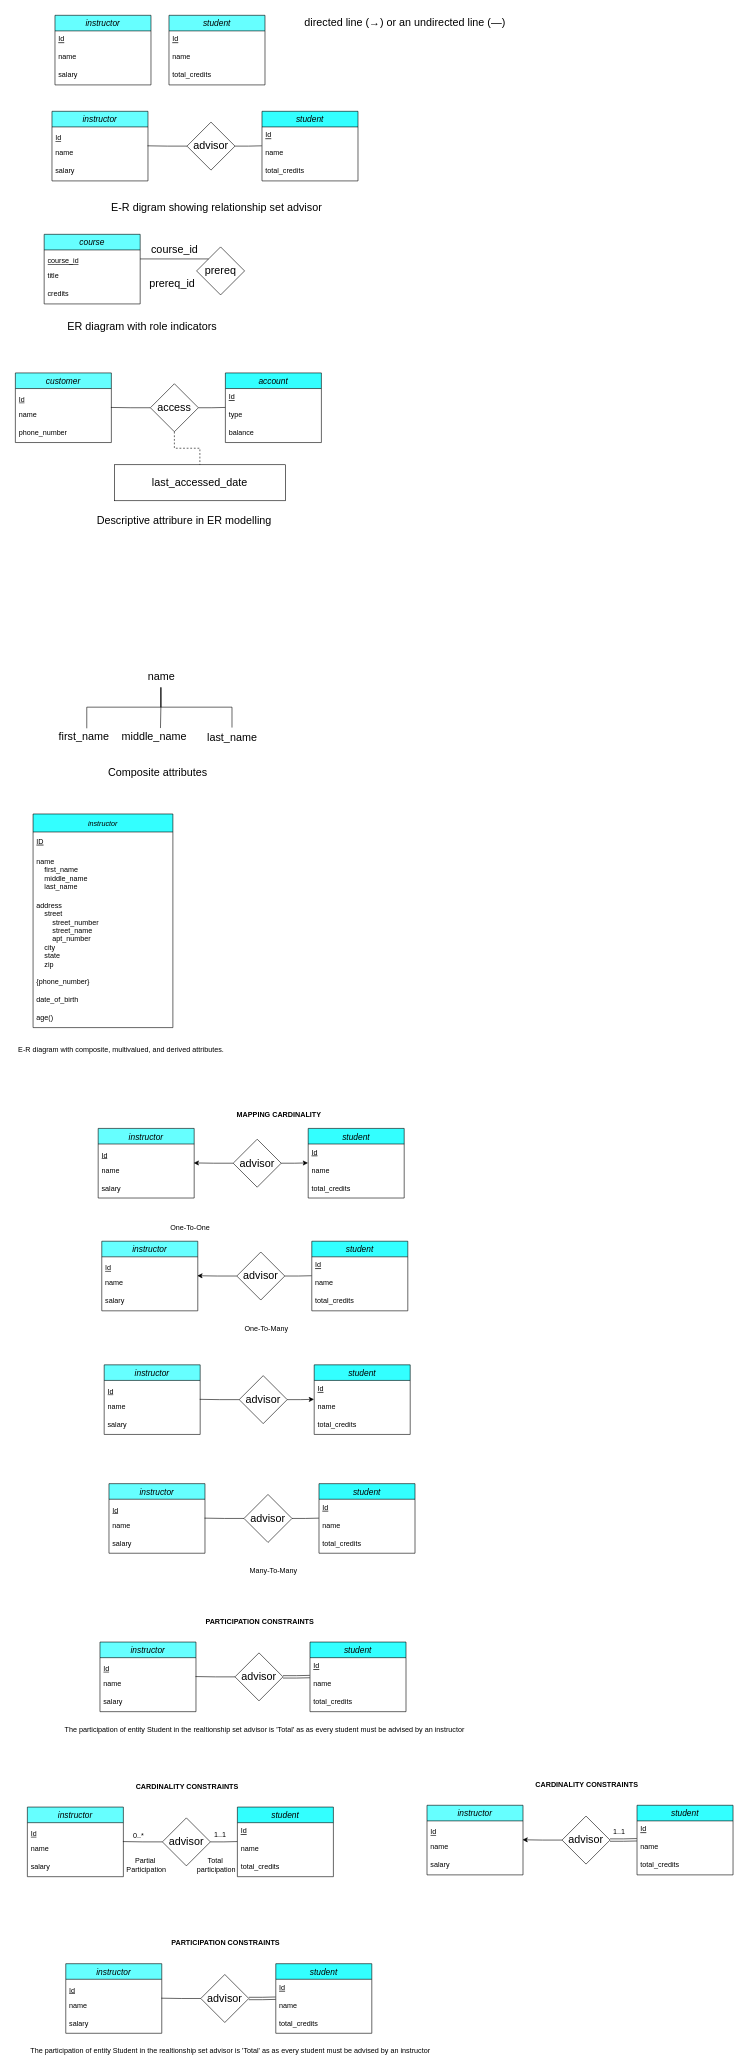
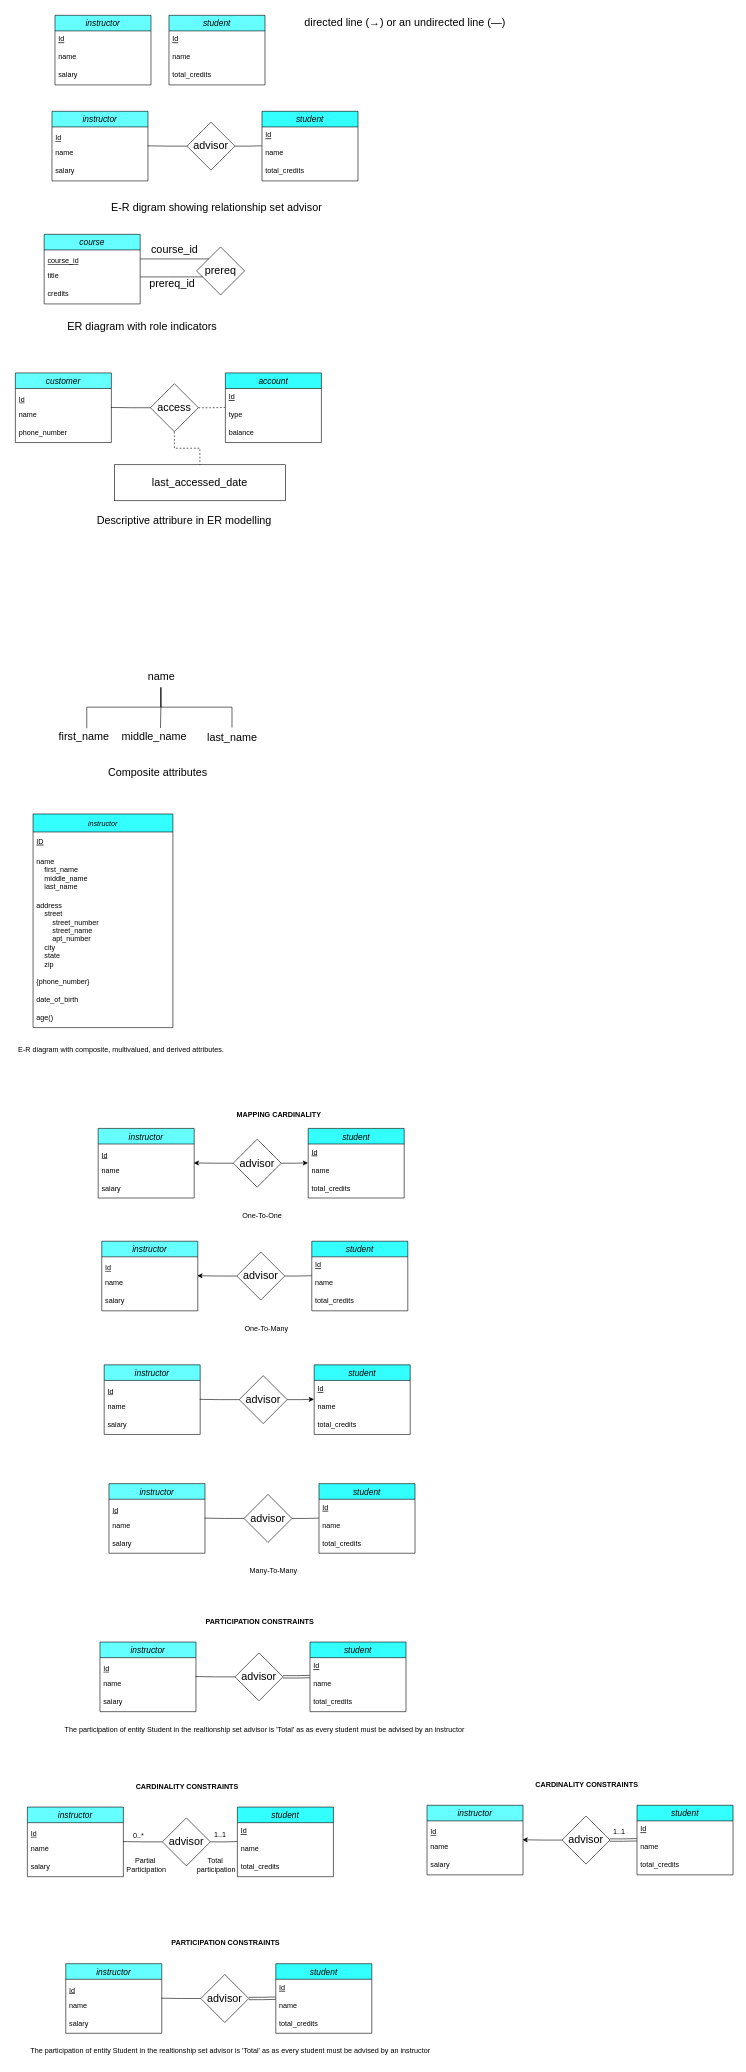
none -> (172, 277)
(211, 408) -> (211, 408)
(190, 1228) -> (262, 1216)
